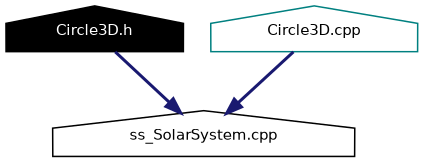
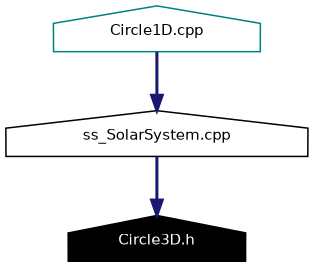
(314, 31) -> (157, 31)
(142, 77) -> (157, 178)
